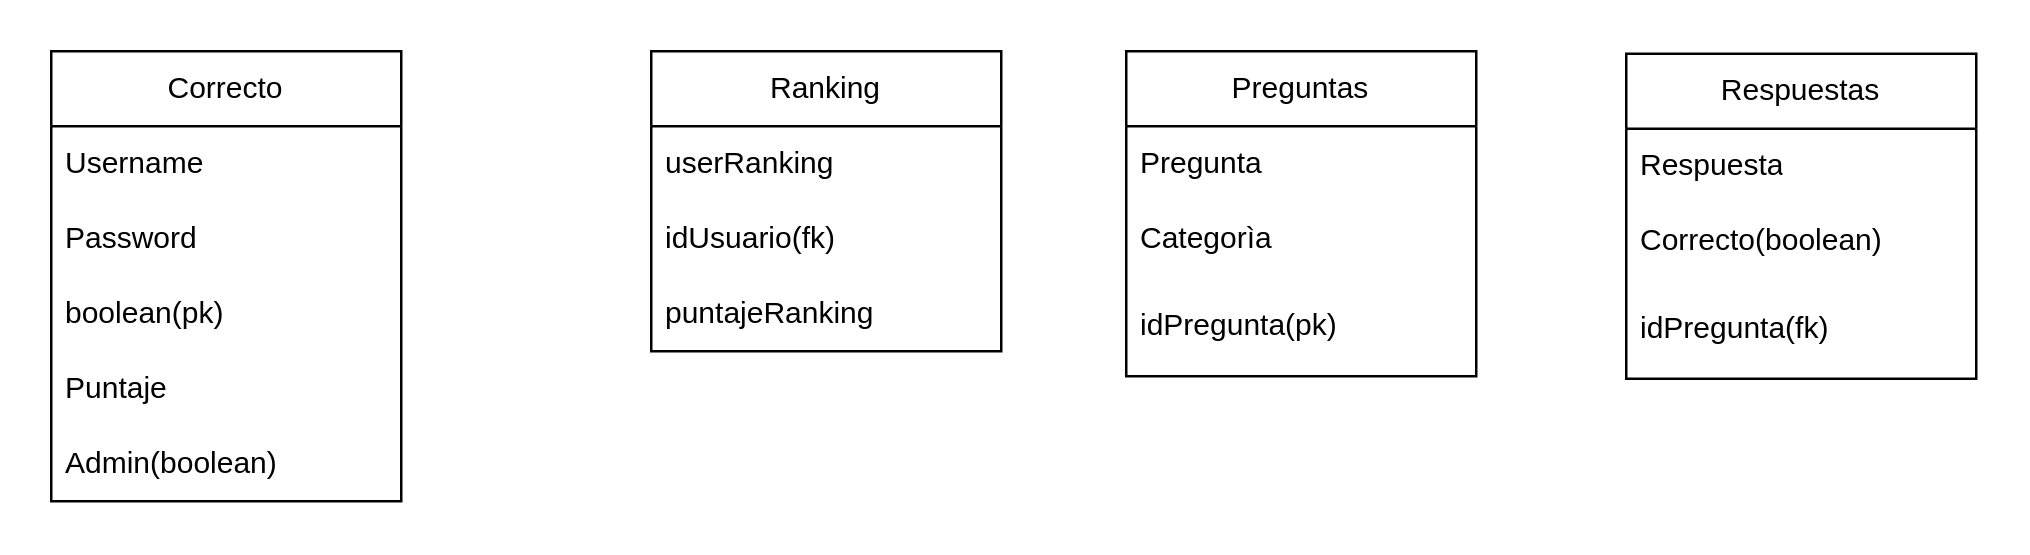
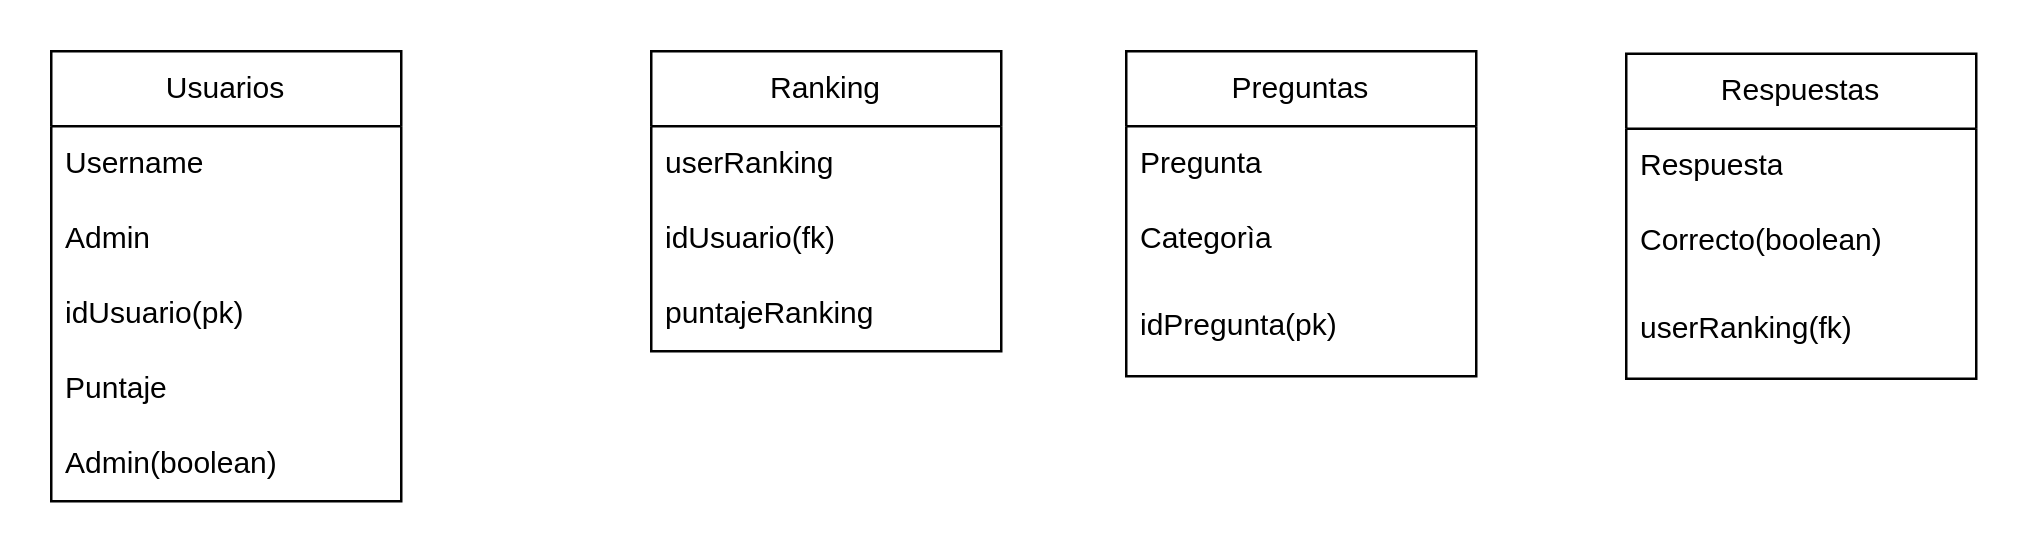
(226, 89) -> (226, 89)
(133, 239) -> (104, 239)
(155, 314) -> (168, 314)
(1755, 329) -> (1763, 329)
